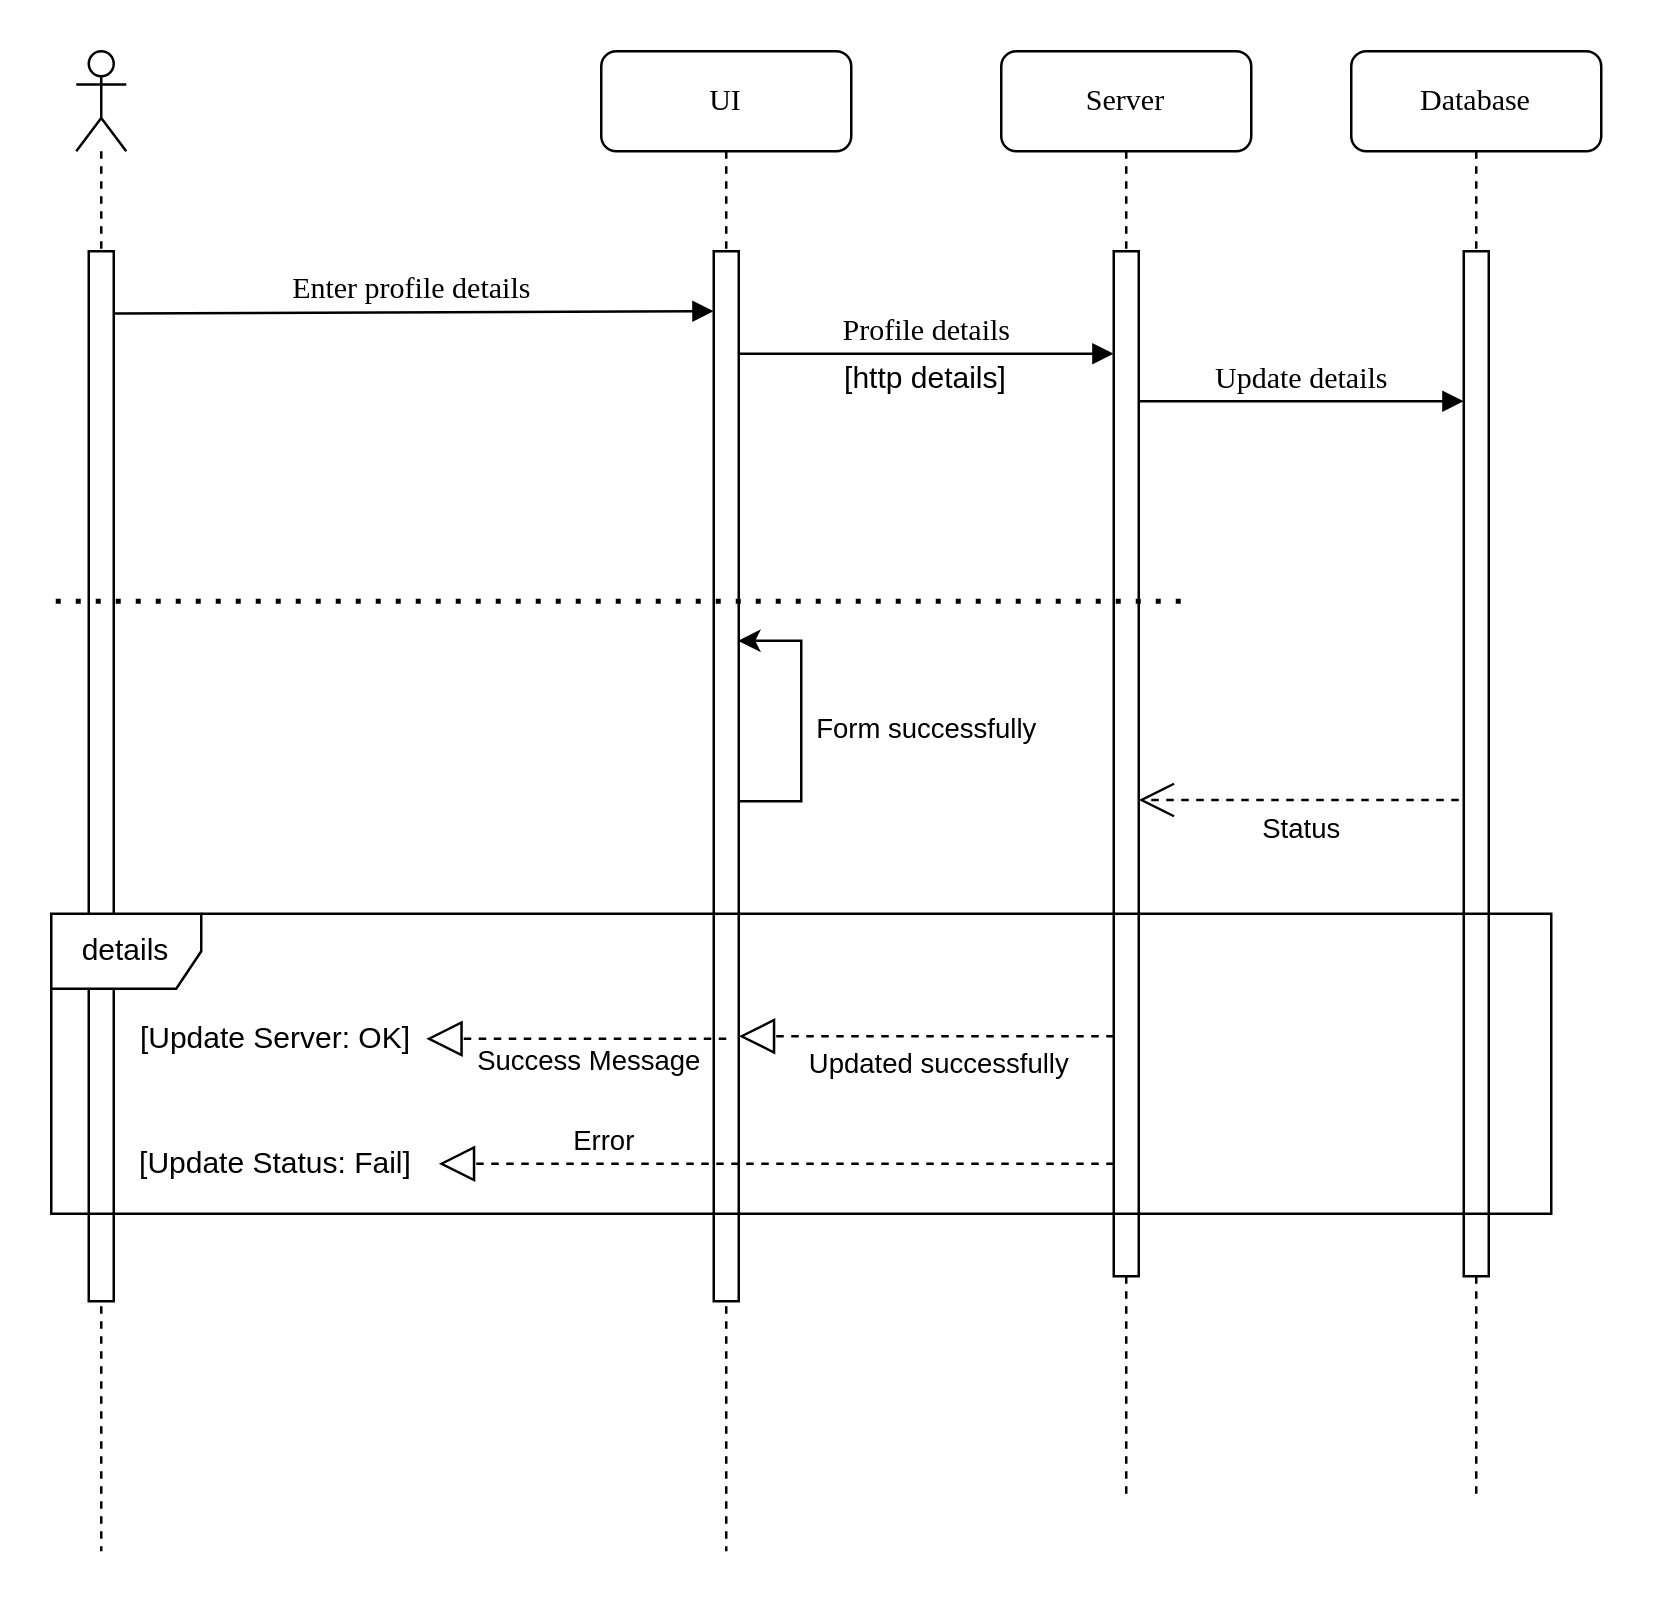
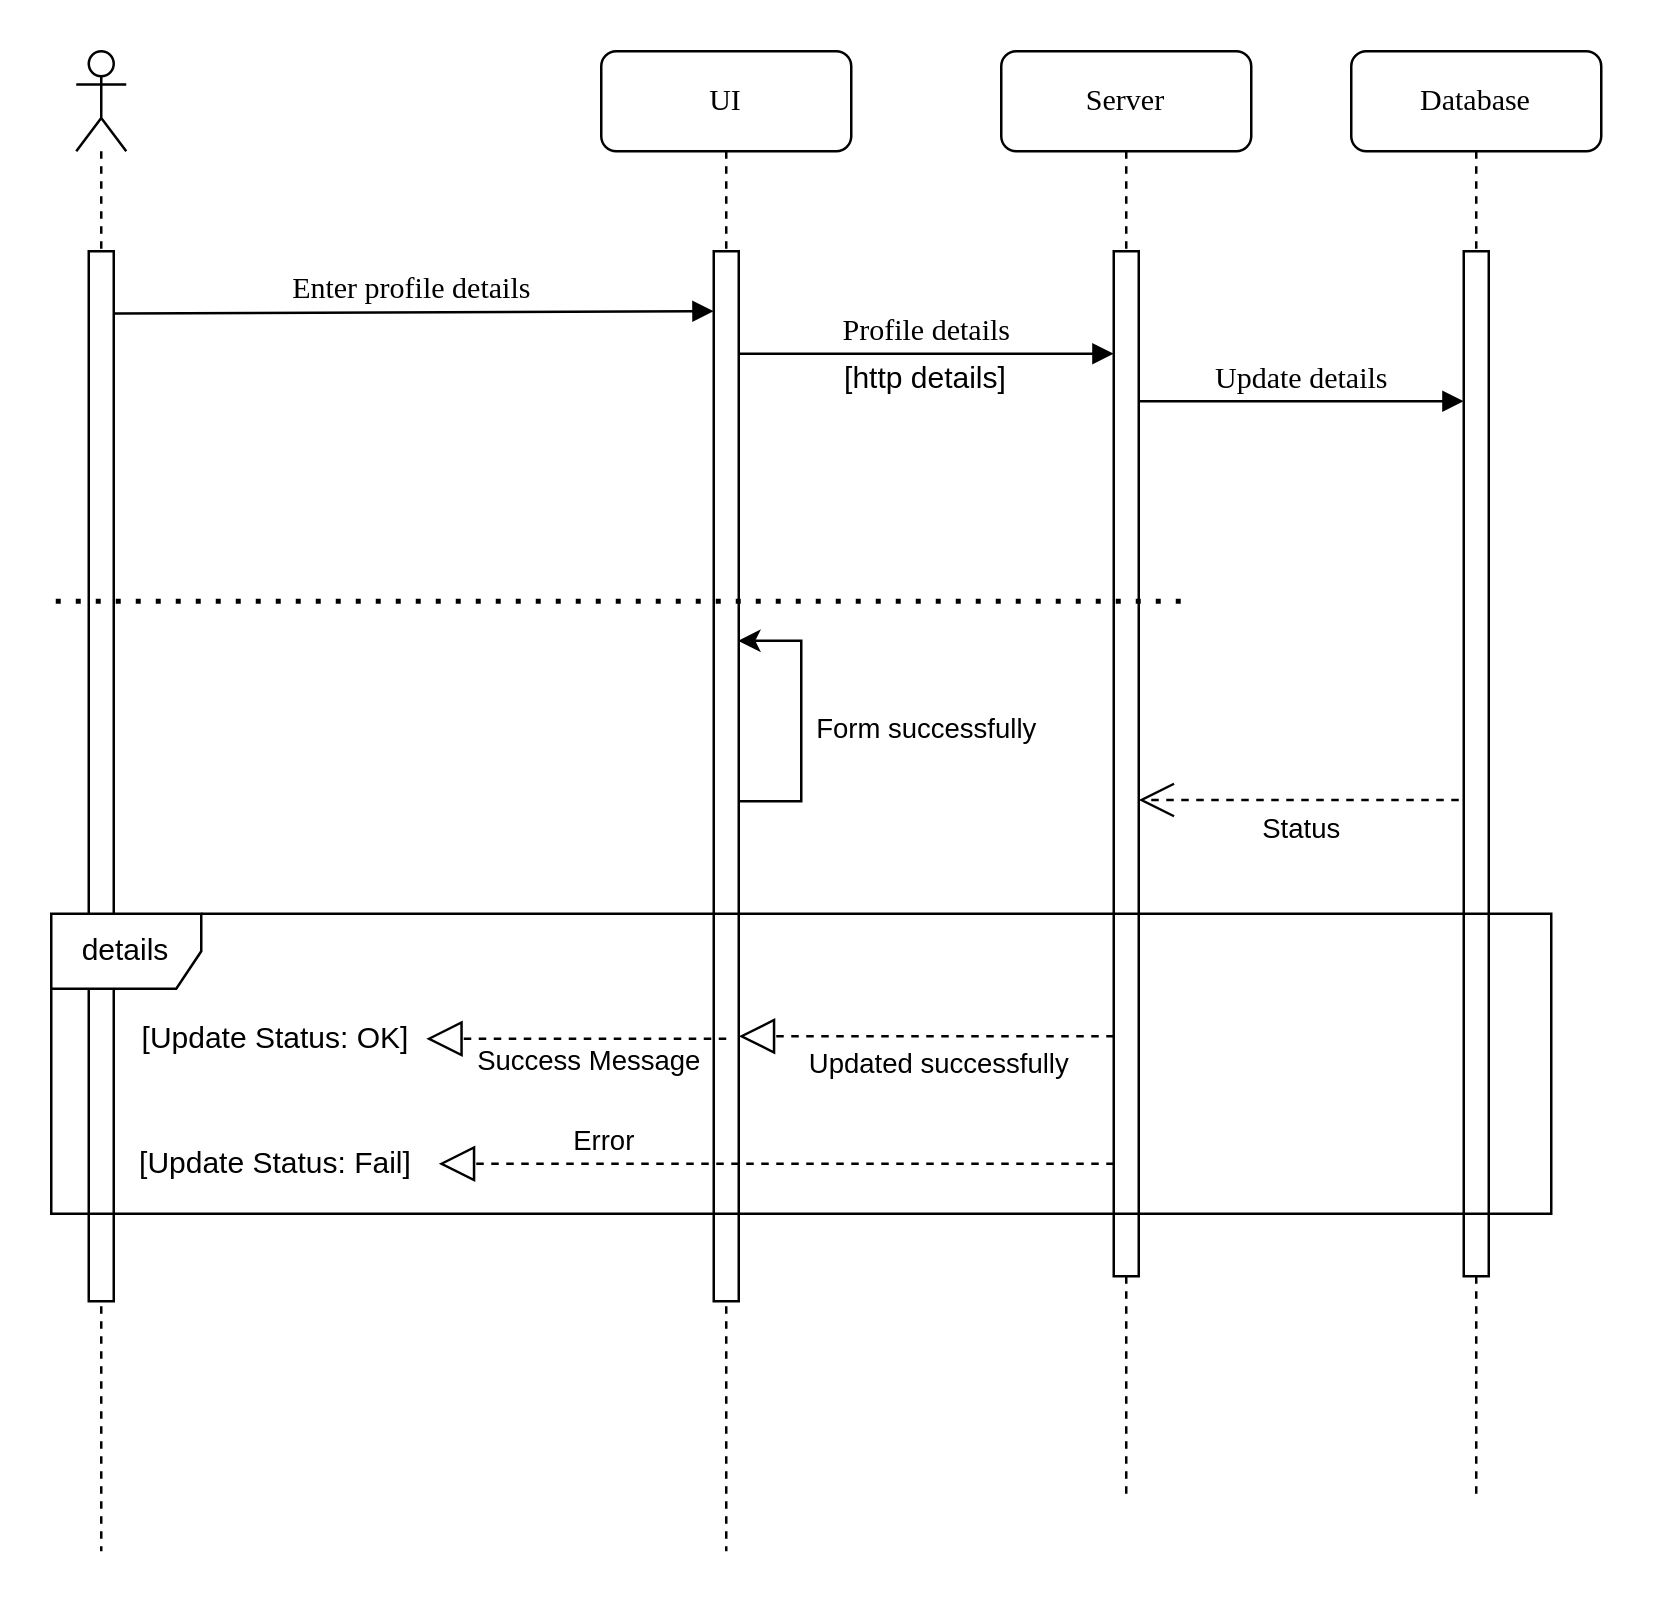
(276, 1039) -> (276, 1039)
